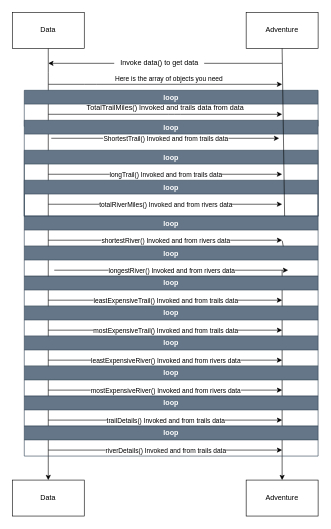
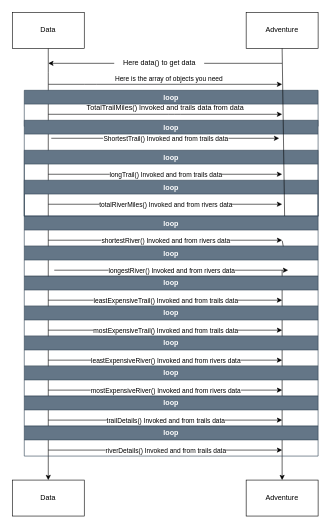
(160, 63) -> (160, 63)
